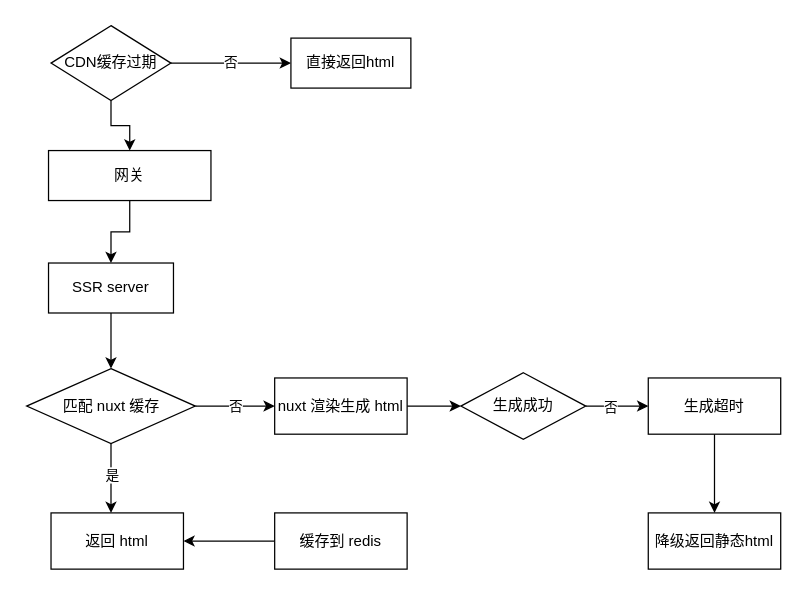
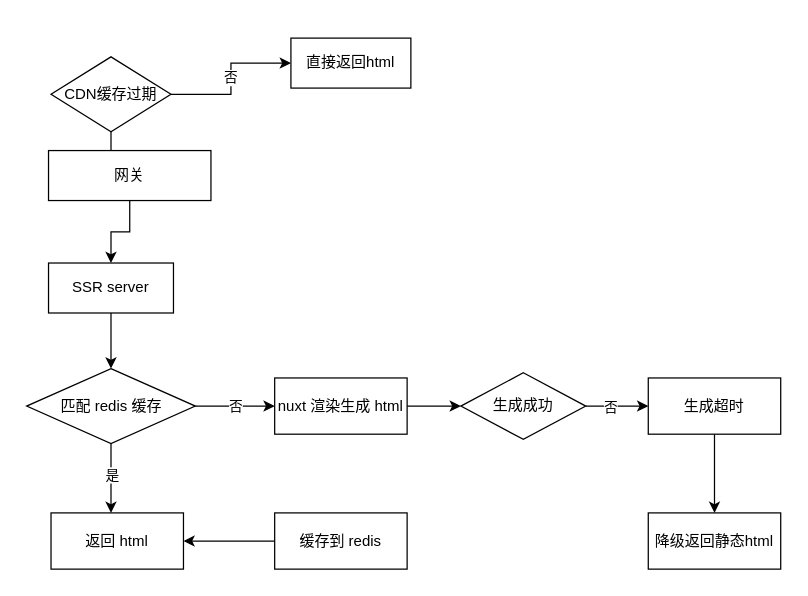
(111, 63) -> (111, 94)
(111, 407) -> (111, 407)
